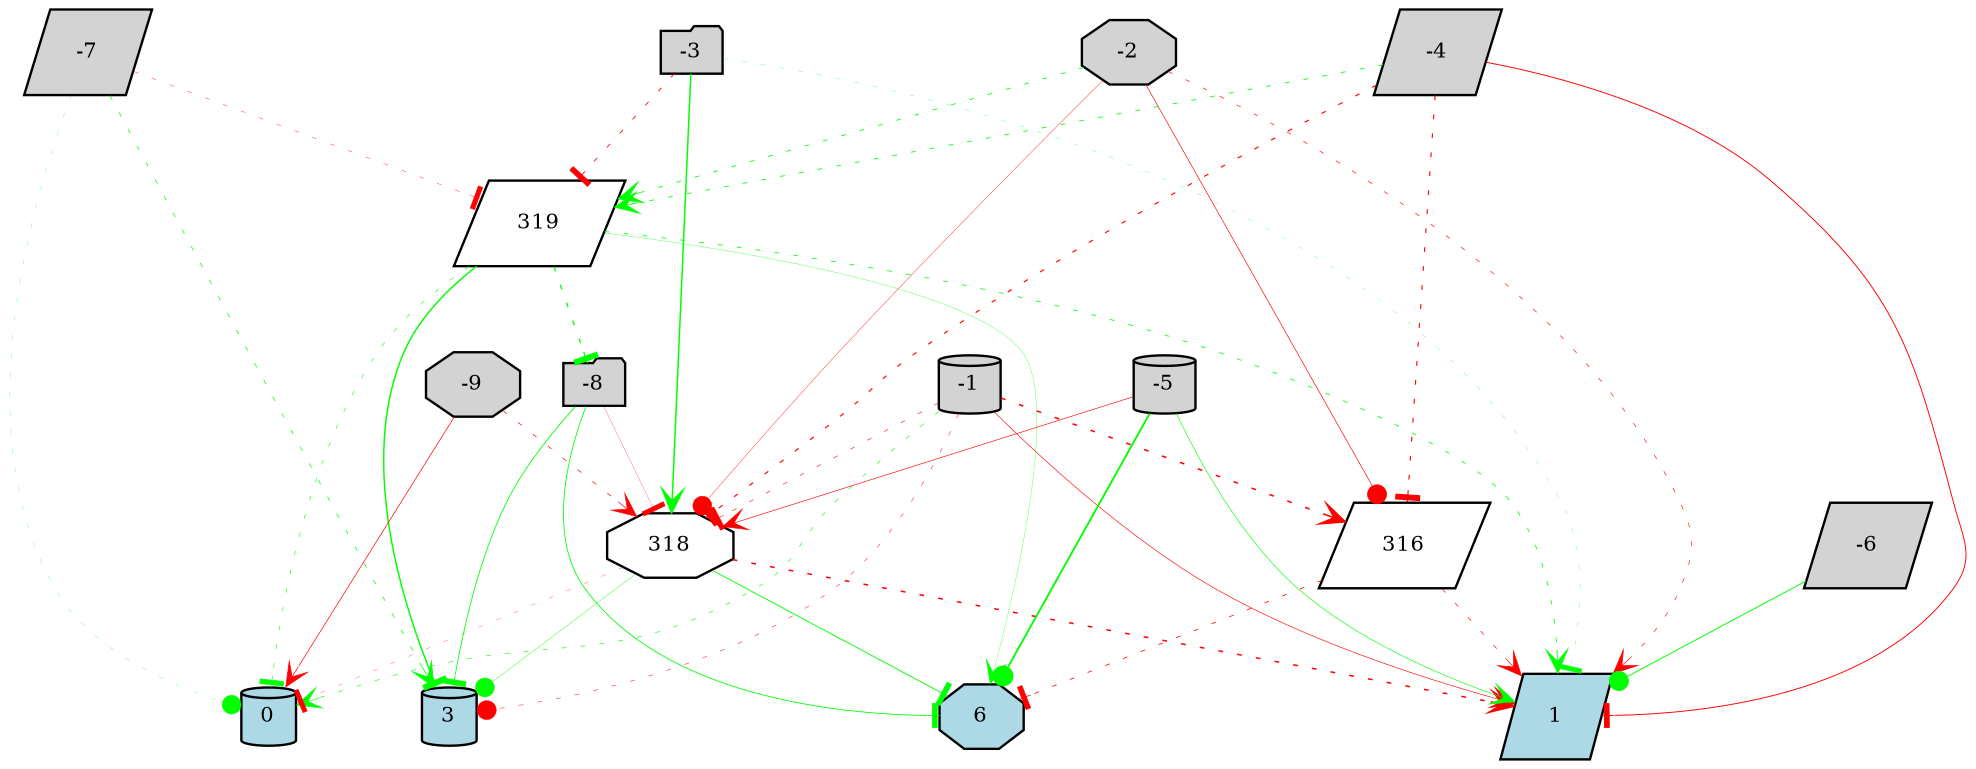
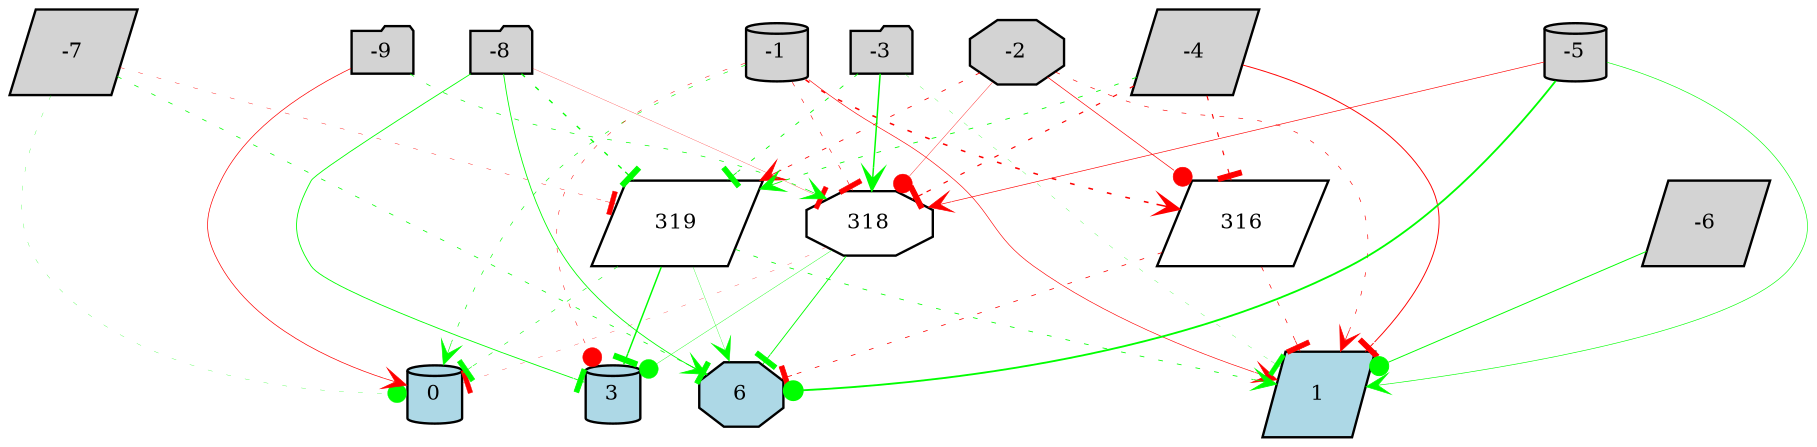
(630, 122) -> (798, 123)
(862, 130) -> (901, 112)
(569, 309) -> (565, 115)
(265, 382) -> (402, 219)
(473, 384) -> (383, 52)
(583, 474) -> (625, 142)
(1474, 623) -> (1282, 313)
(1111, 631) -> none
